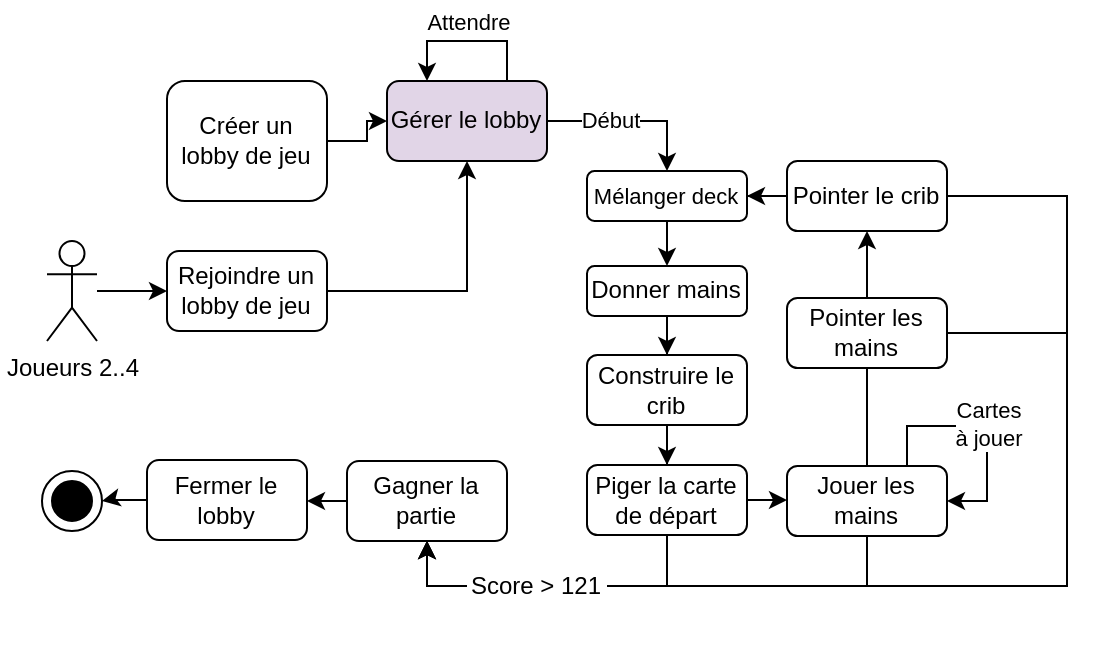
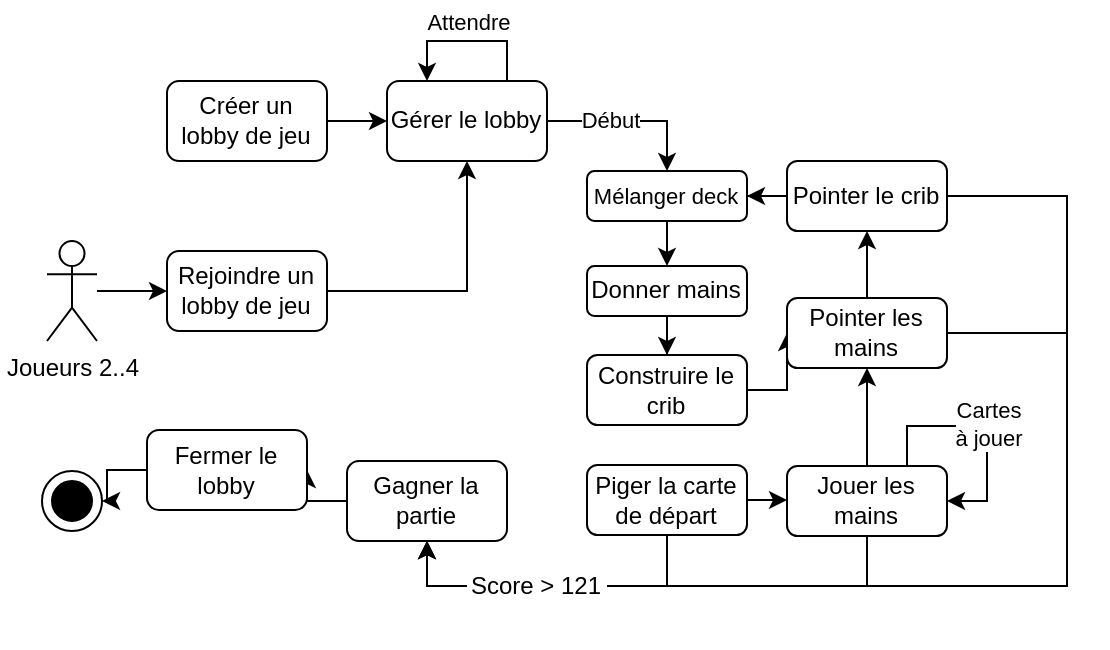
(467, 121) -> (467, 121)
(247, 141) -> (247, 121)
(867, 377) -> (867, 383)
(667, 452) -> (782, 390)
(227, 500) -> (227, 470)
